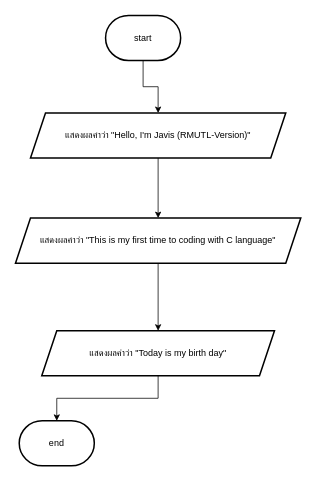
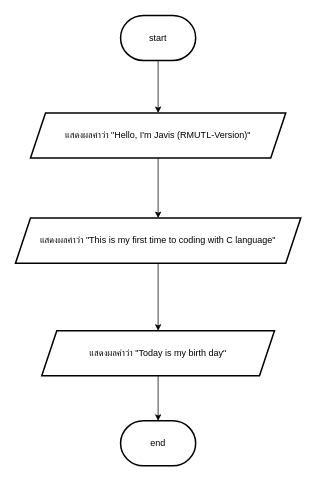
(143, 38) -> (158, 38)
(57, 443) -> (158, 443)
